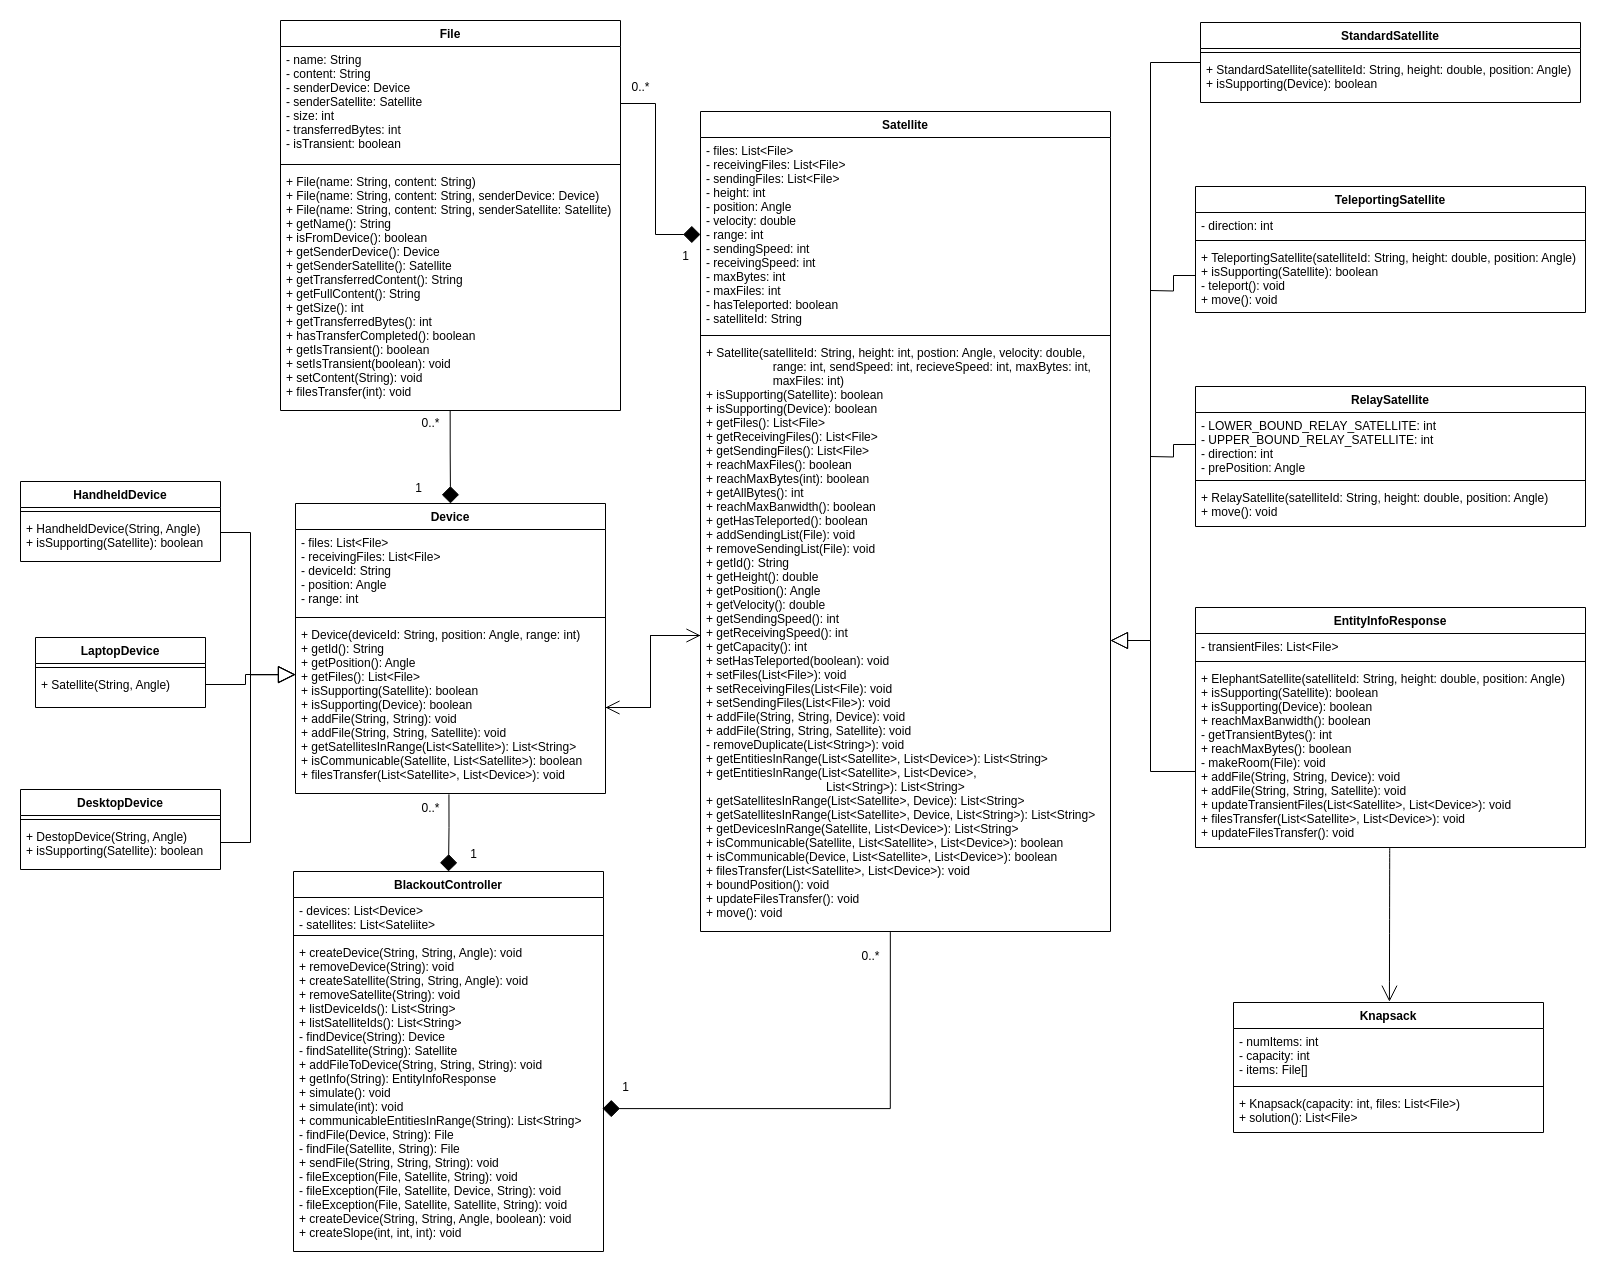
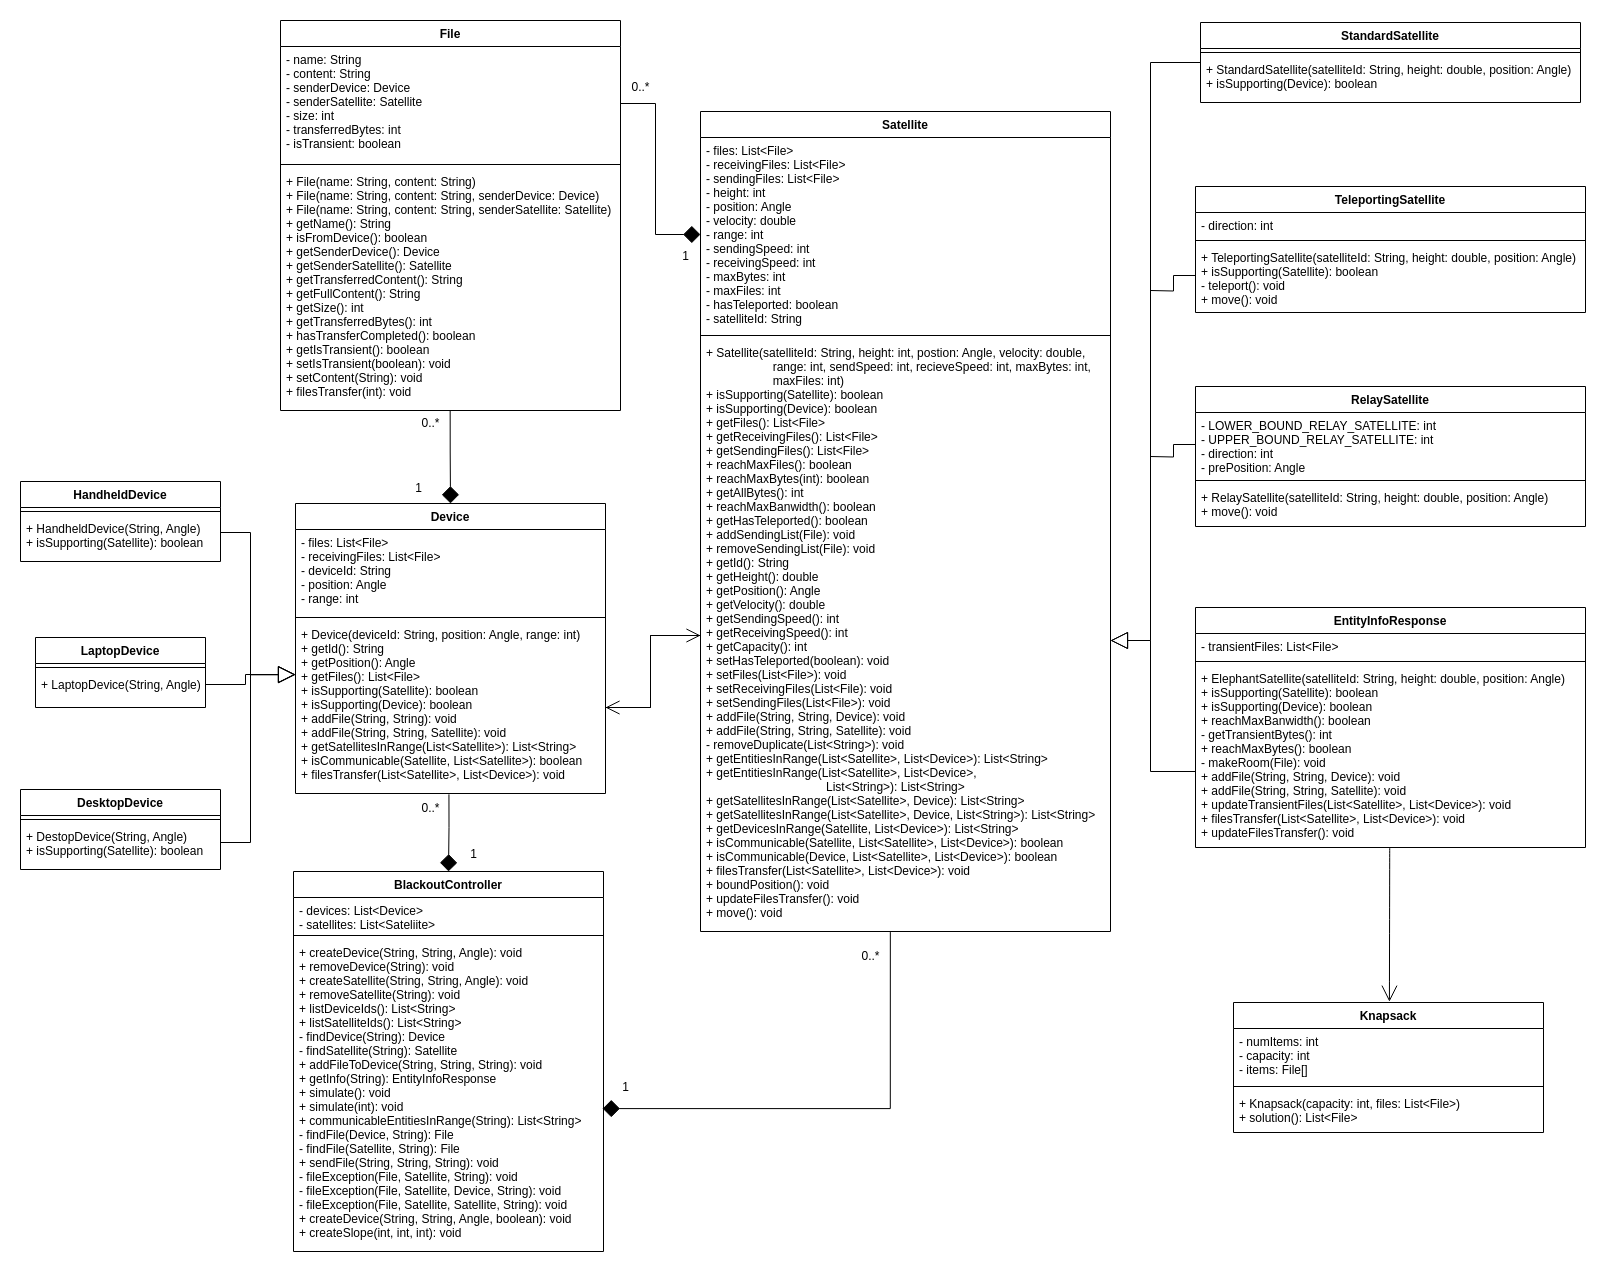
(116, 685) -> (129, 685)
